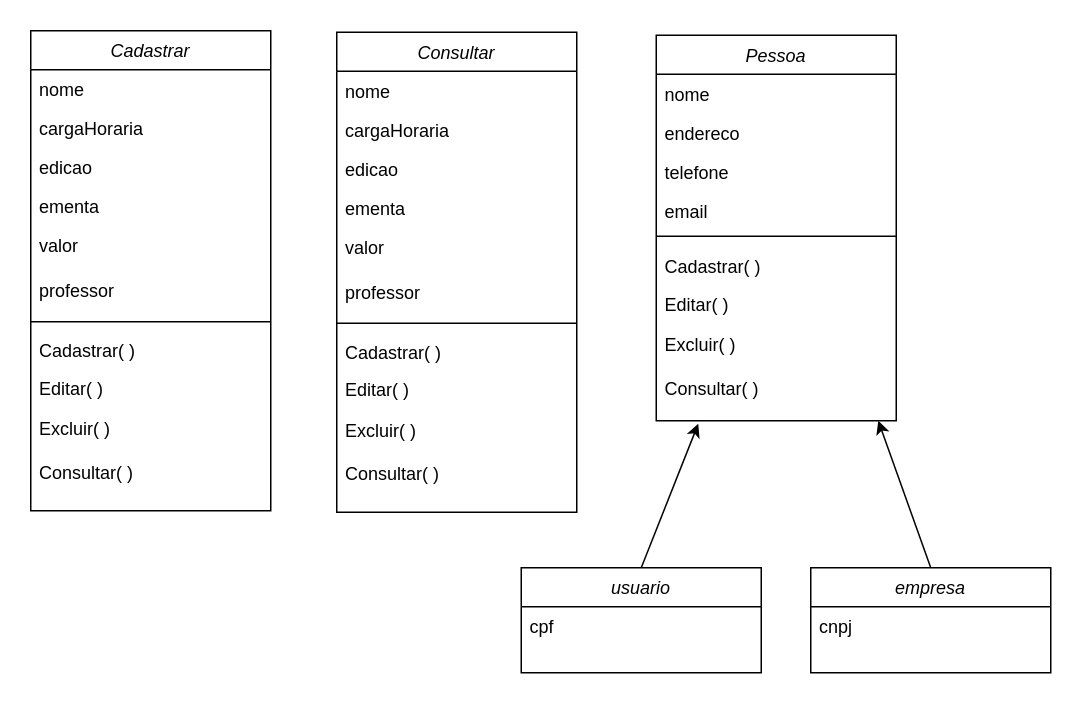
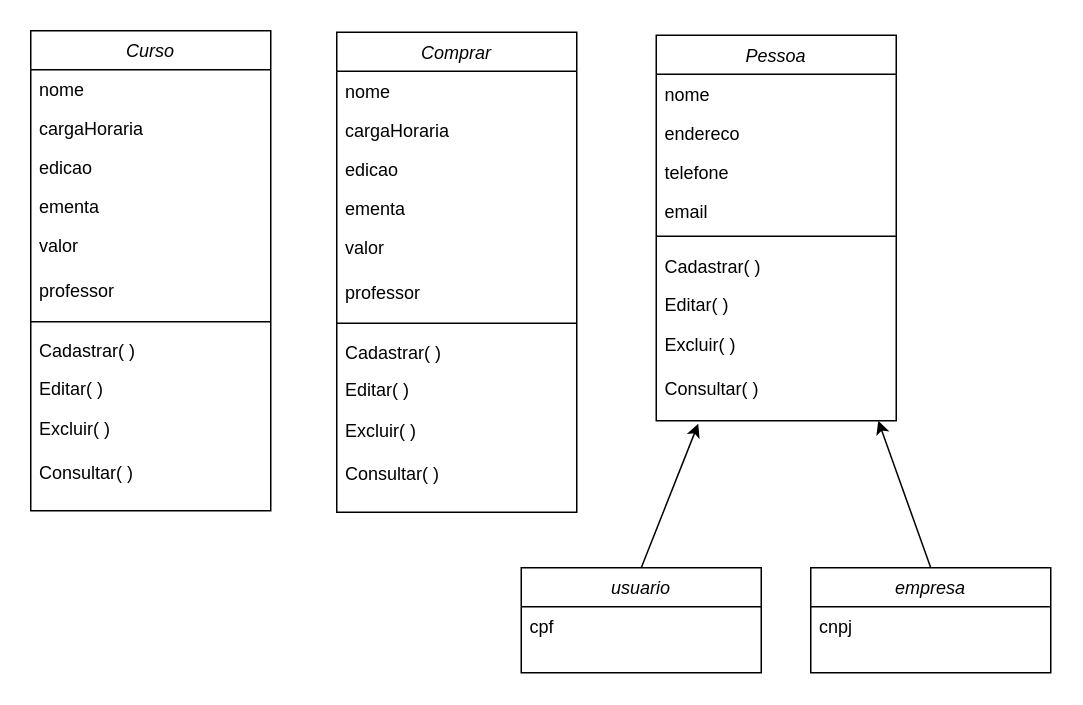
(150, 51) -> (150, 51)
(456, 53) -> (456, 53)
